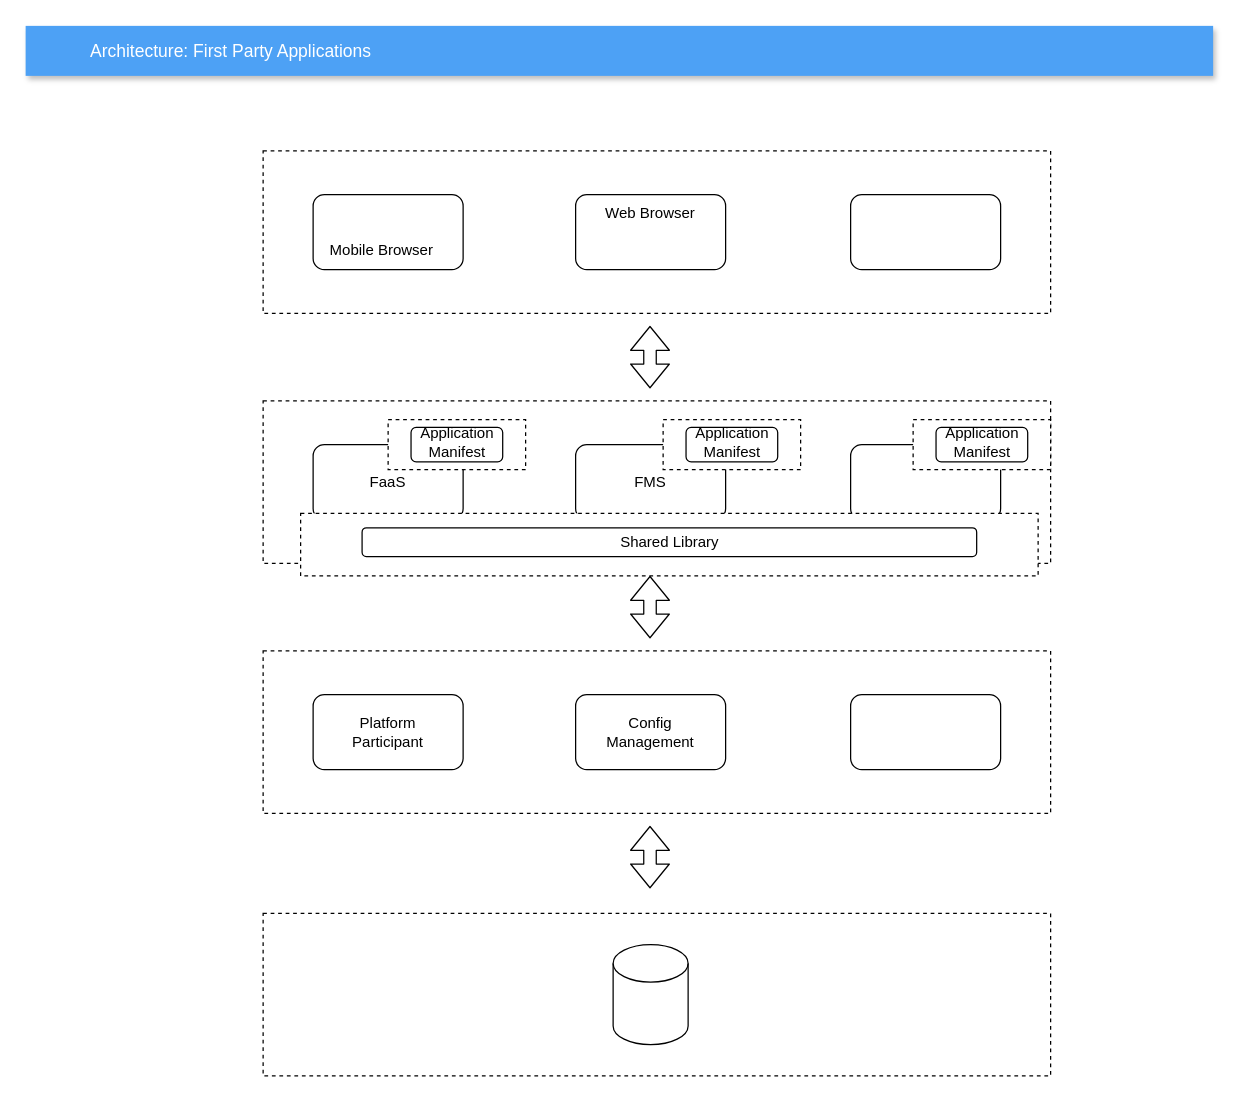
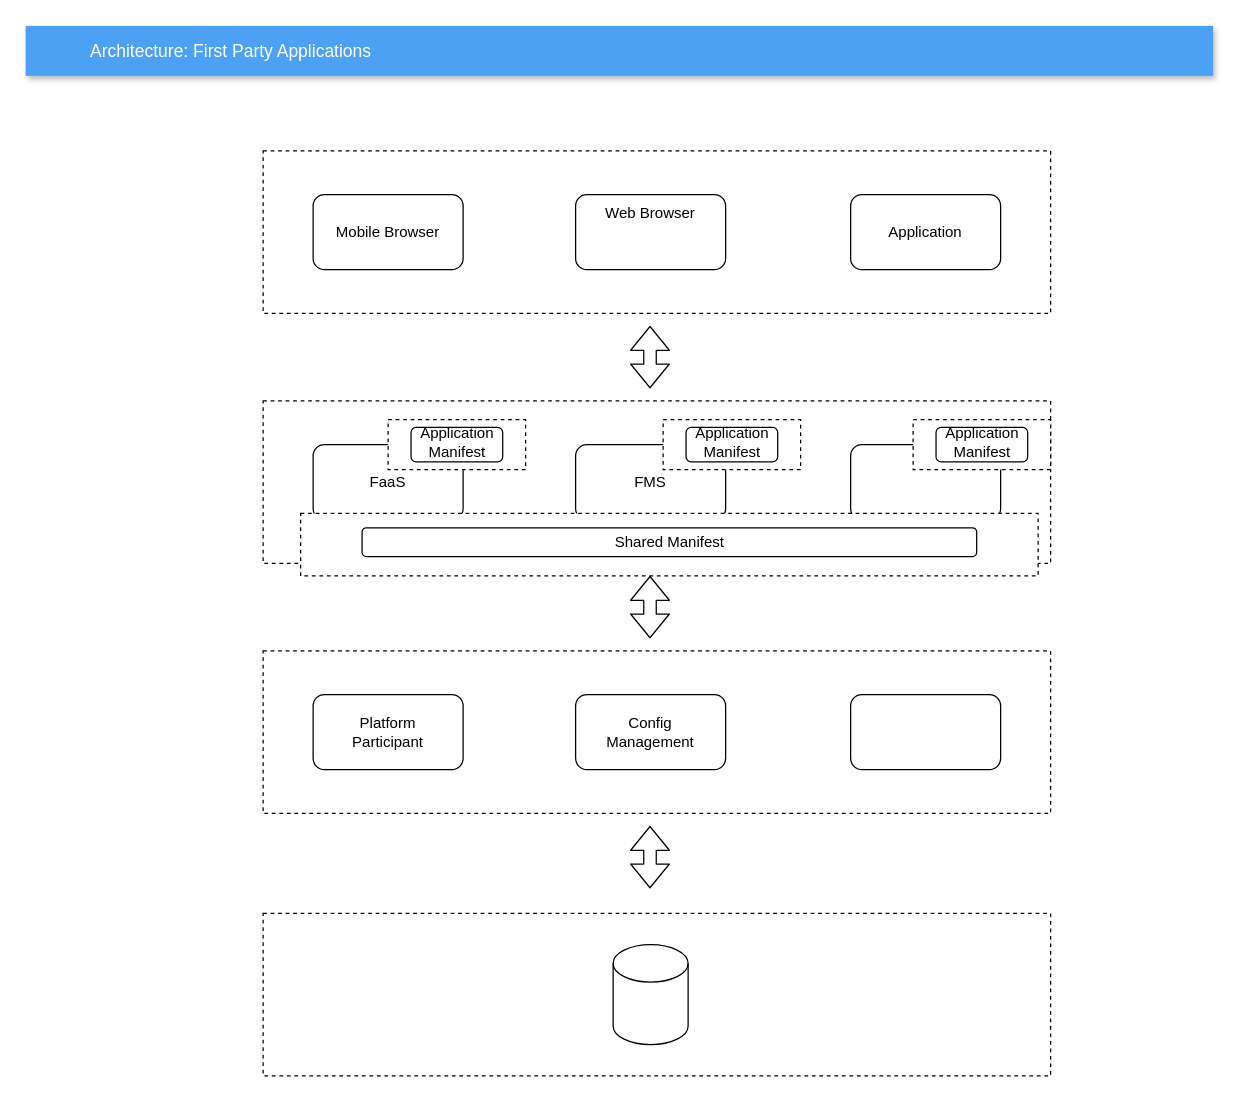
none -> (926, 232)
(382, 251) -> (388, 232)
(670, 542) -> (670, 542)
